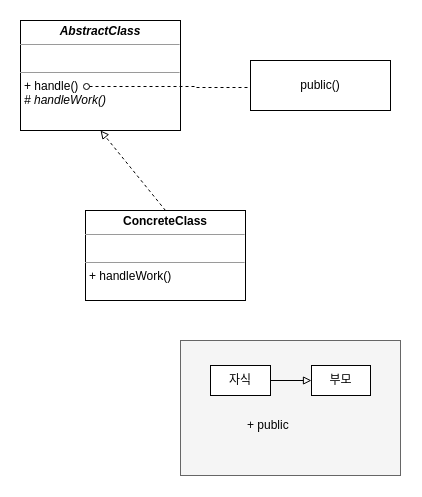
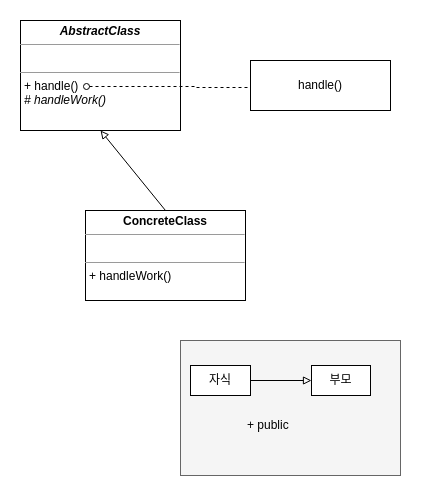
(321, 86) -> (321, 86)
(135, 173) -> (135, 173)
(241, 381) -> (221, 381)
